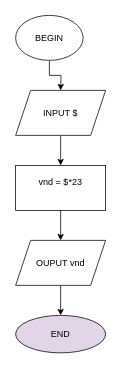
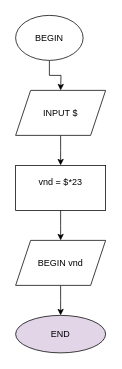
(60, 263) -> (60, 263)
